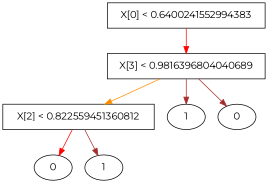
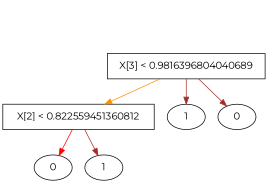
(186, 15) -> none
